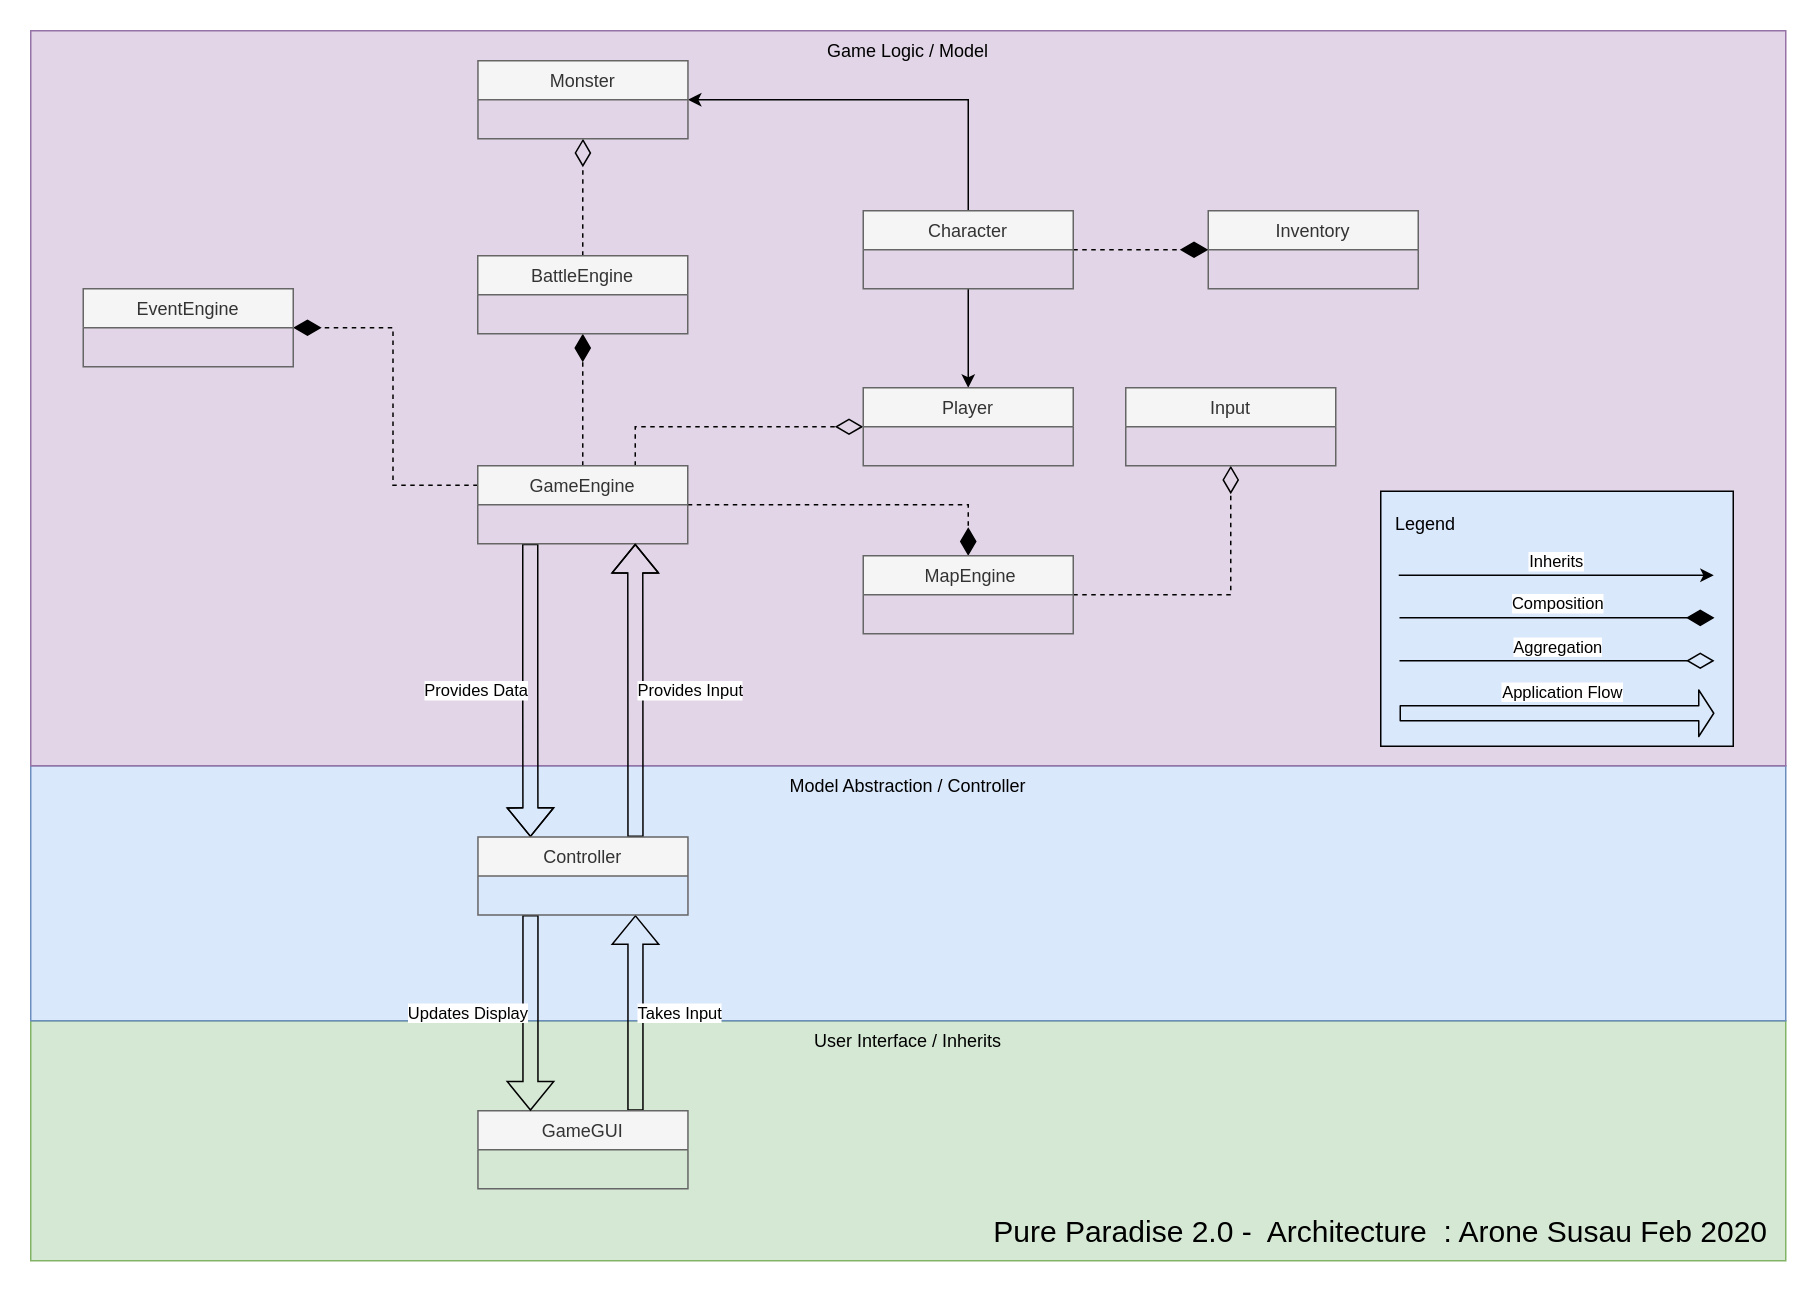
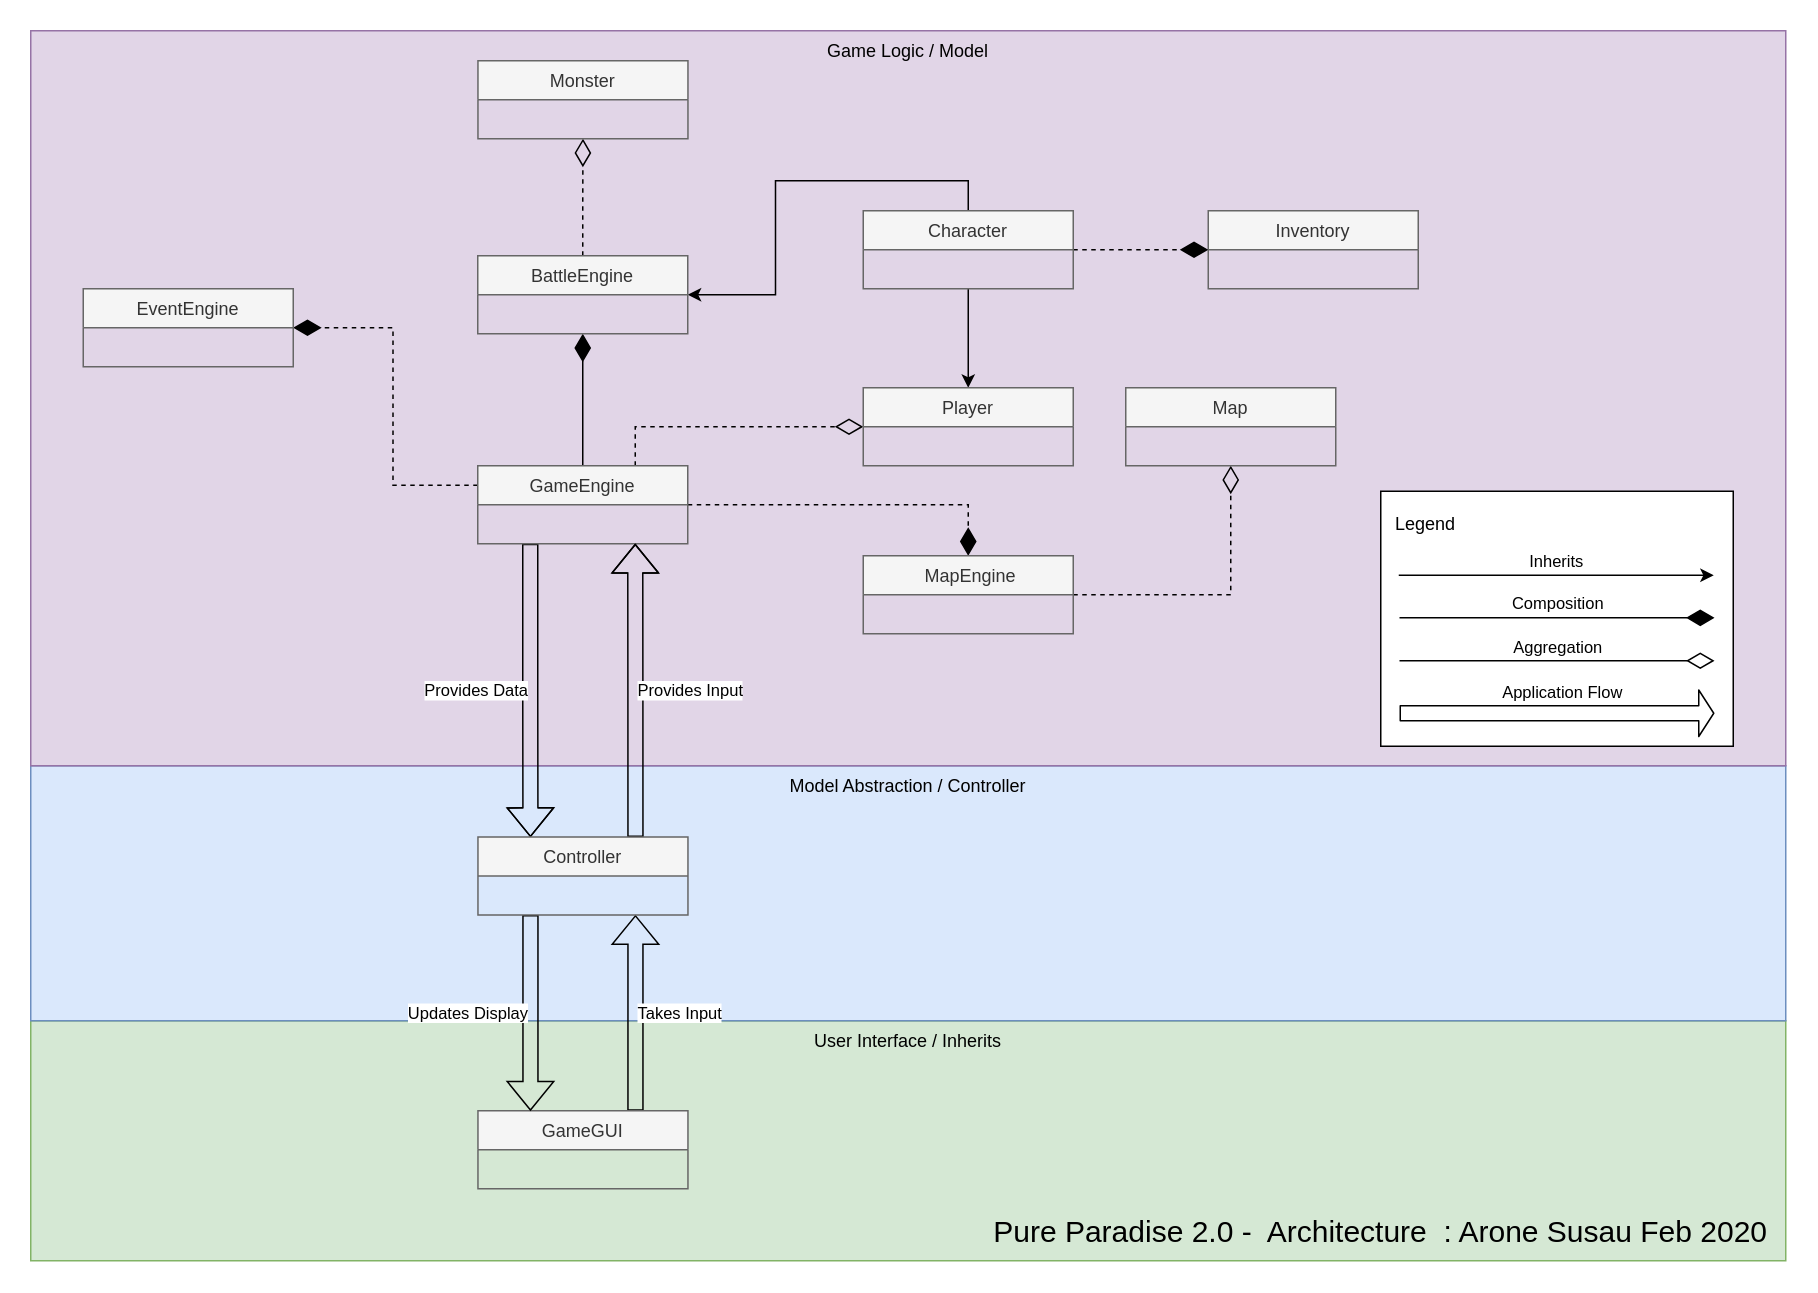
(875, 100) -> (777, 181)
(1230, 408) -> (1230, 408)
(583, 414) -> (583, 414)
(1557, 619) -> (1557, 619)
